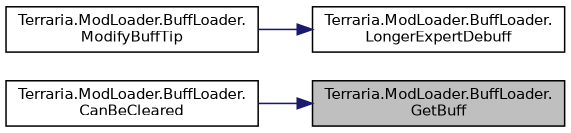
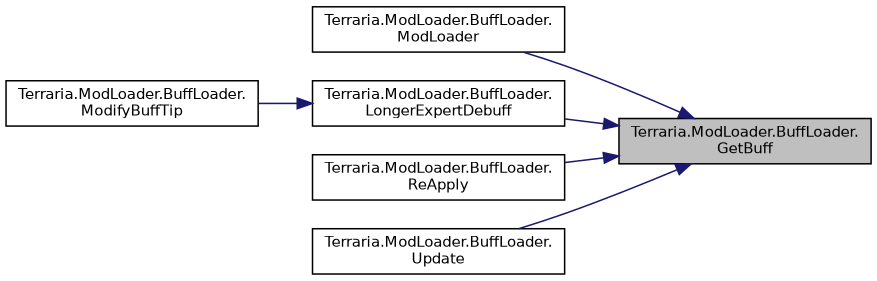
(132, 103) -> (439, 29)
none -> (584, 121)
none -> (439, 177)
none -> (439, 251)
